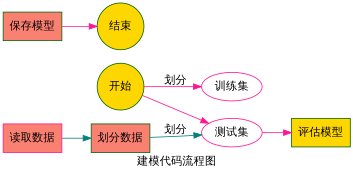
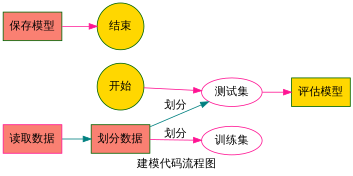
(169, 87) -> (172, 140)
